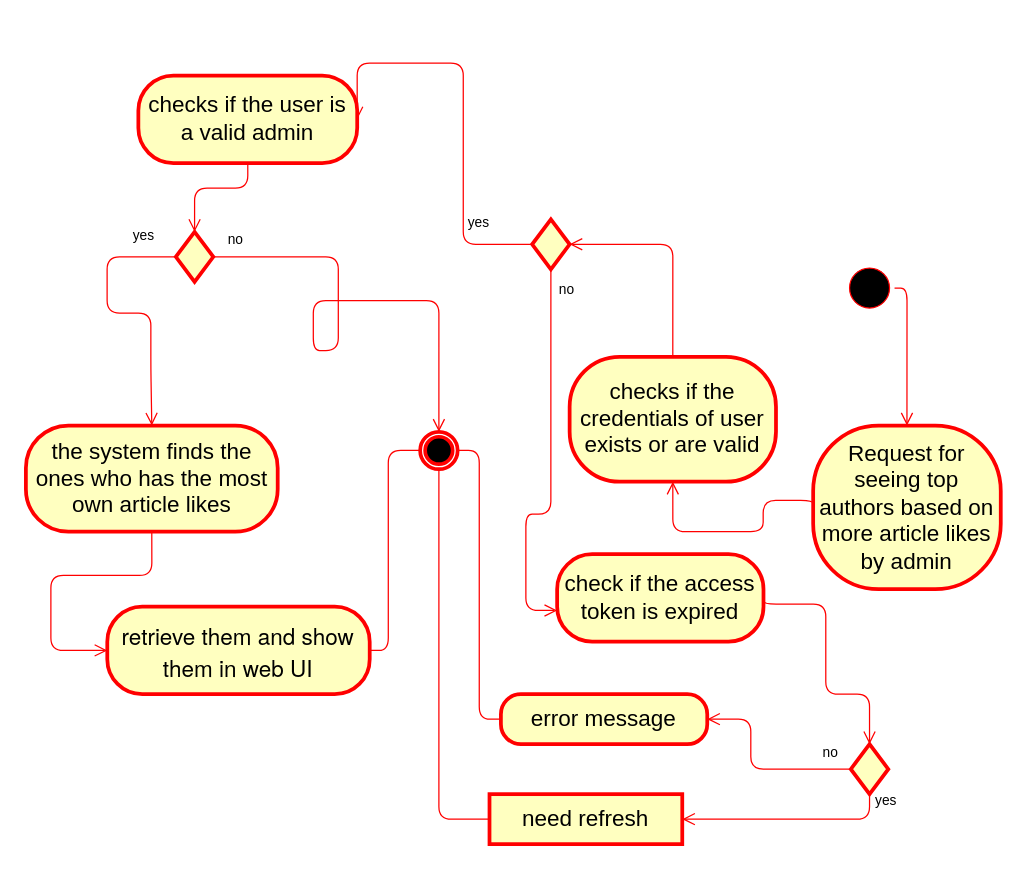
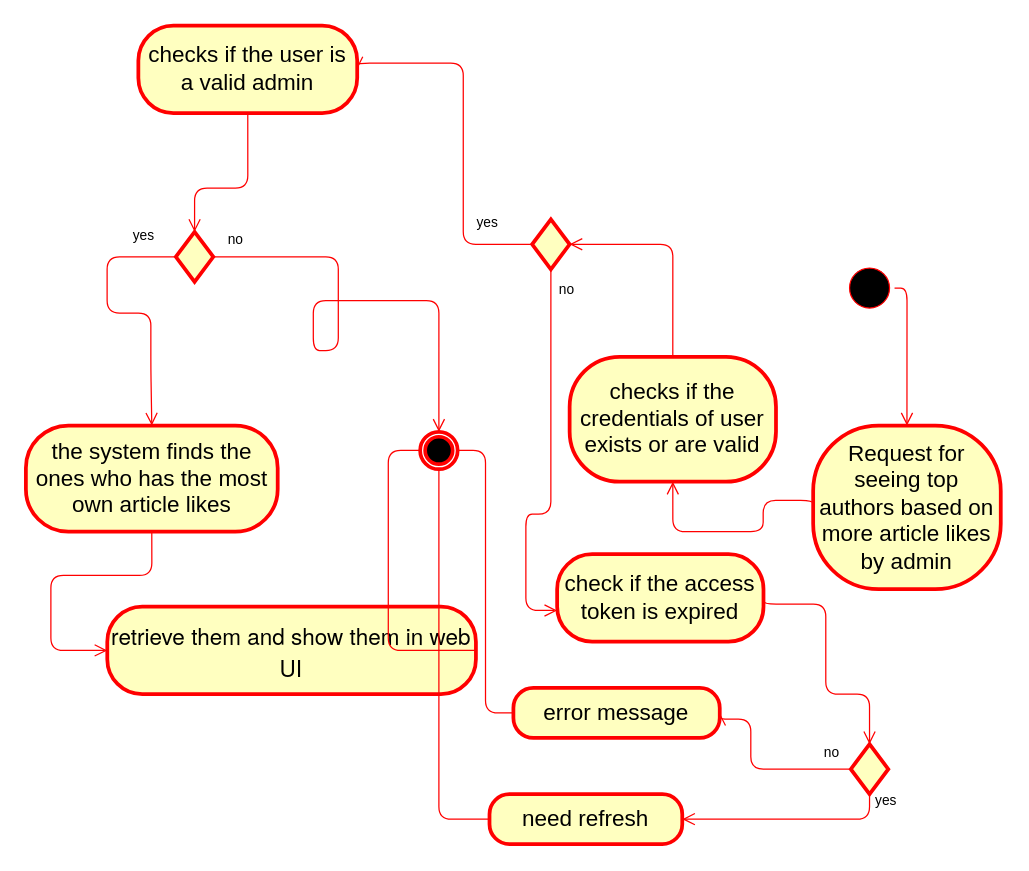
(248, 119) -> (248, 69)
(238, 651) -> (291, 651)
(604, 719) -> (616, 713)
(586, 819) -> (586, 819)
